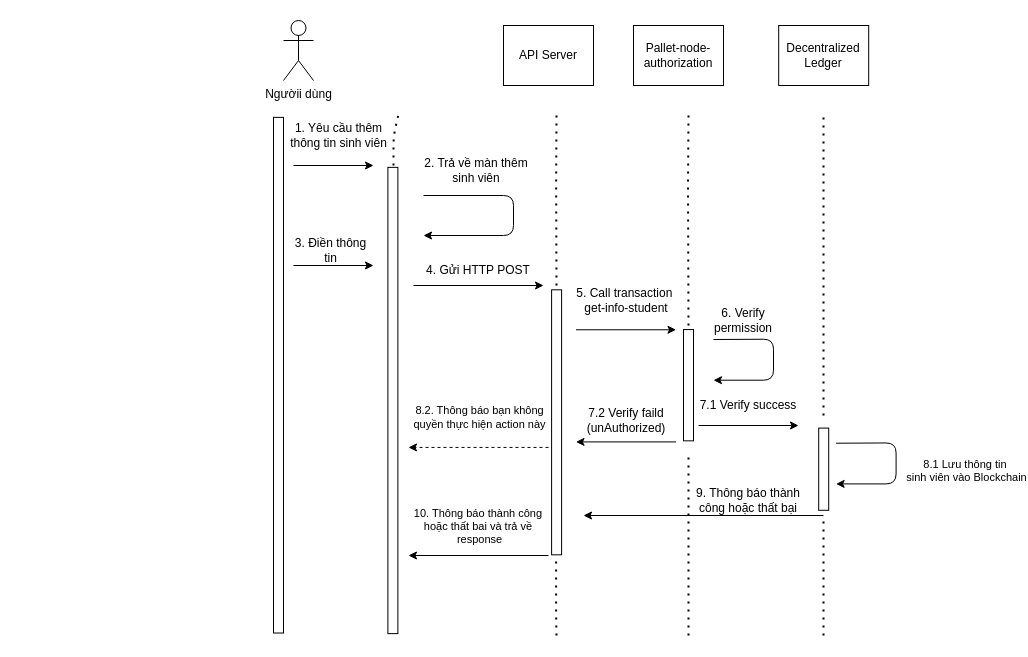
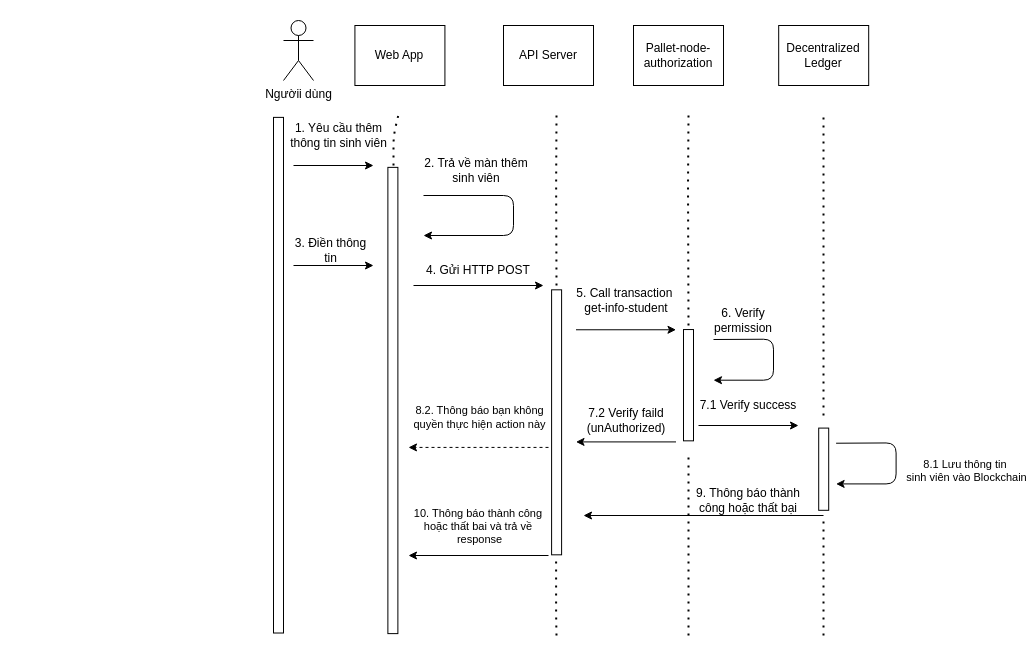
none -> (400, 56)
